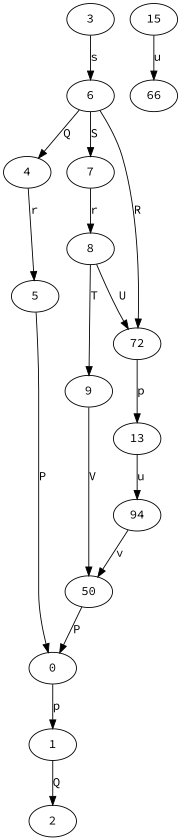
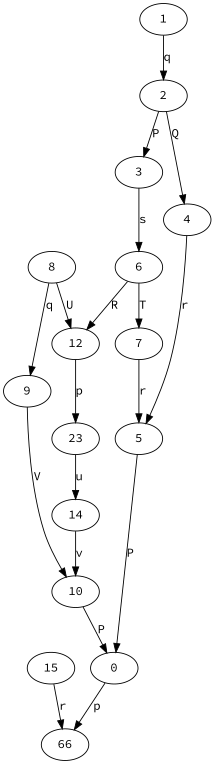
(158, 58) -> (63, 706)
none -> (153, 130)
(62, 131) -> (175, 153)
(95, 134) -> (143, 306)
(91, 206) -> (139, 387)
(95, 296) -> (50, 306)
(137, 344) -> (76, 344)
(137, 439) -> (76, 439)
(137, 515) -> (76, 515)
(89, 592) -> (76, 592)
(53, 702) -> (92, 703)
(57, 783) -> (167, 58)
